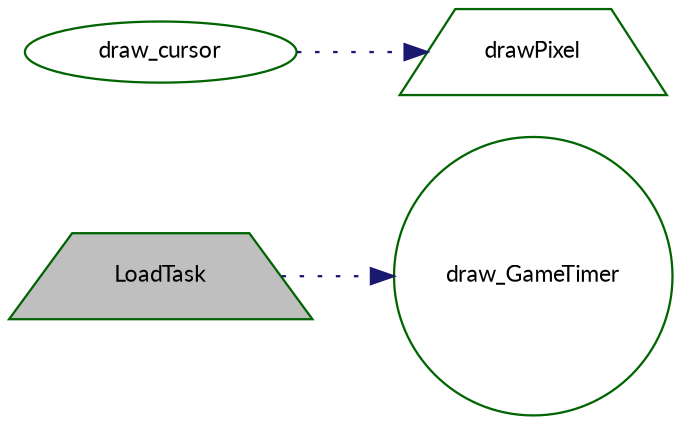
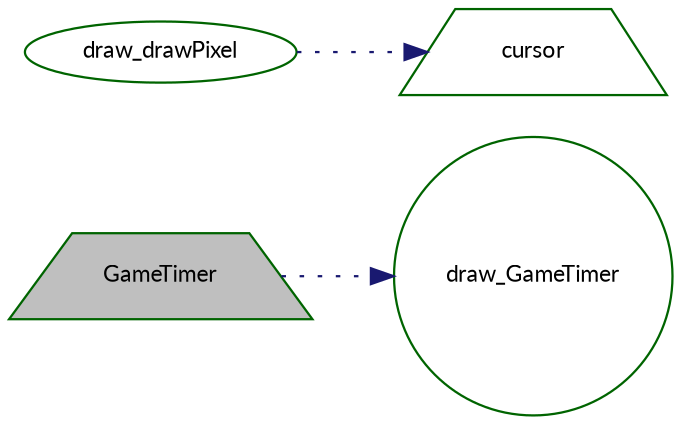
(161, 52) -> (161, 52)
(533, 52) -> (533, 52)
(161, 276) -> (161, 276)
